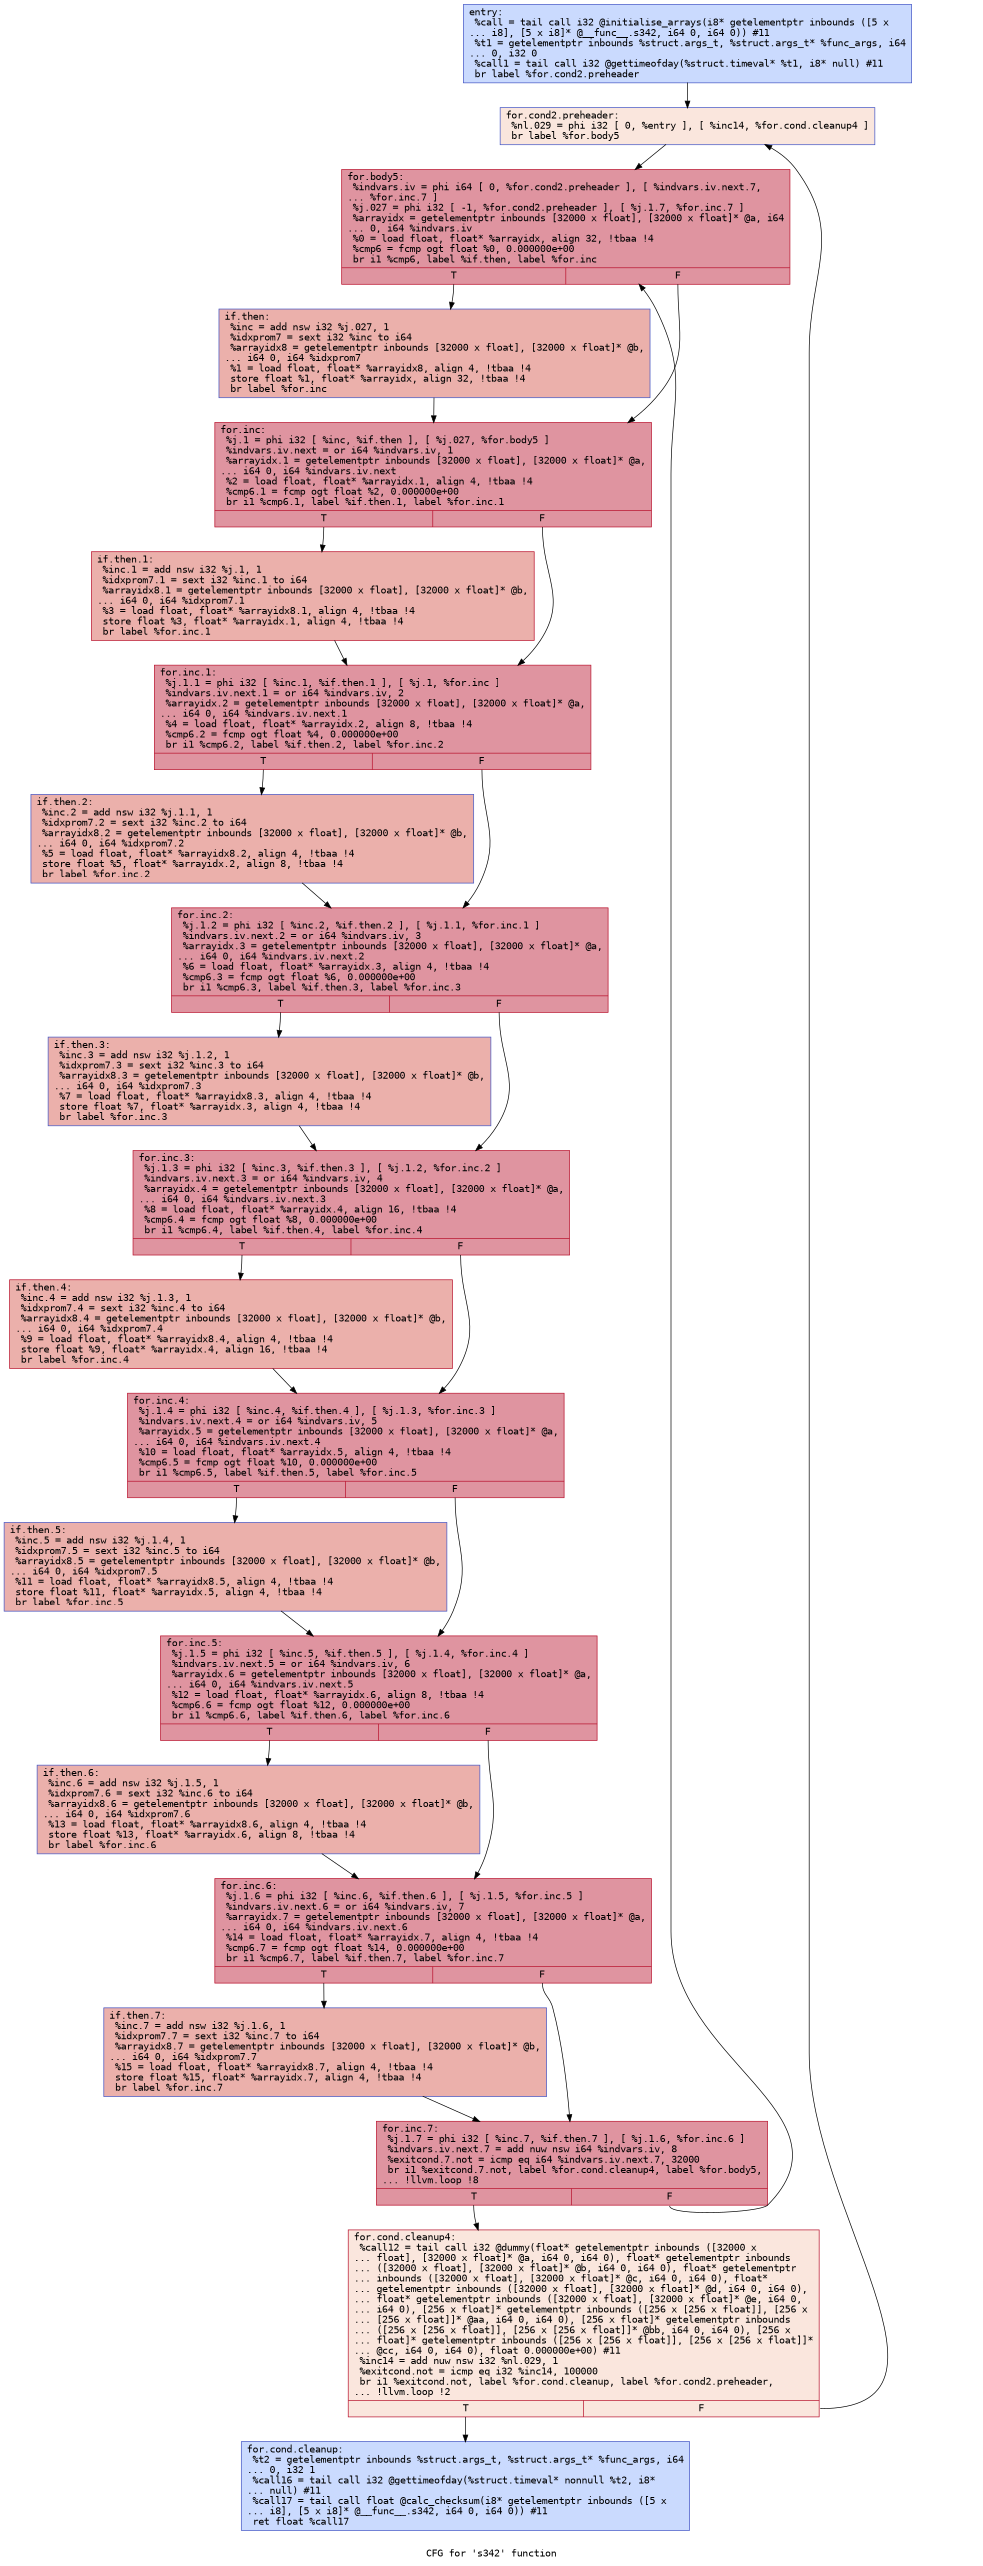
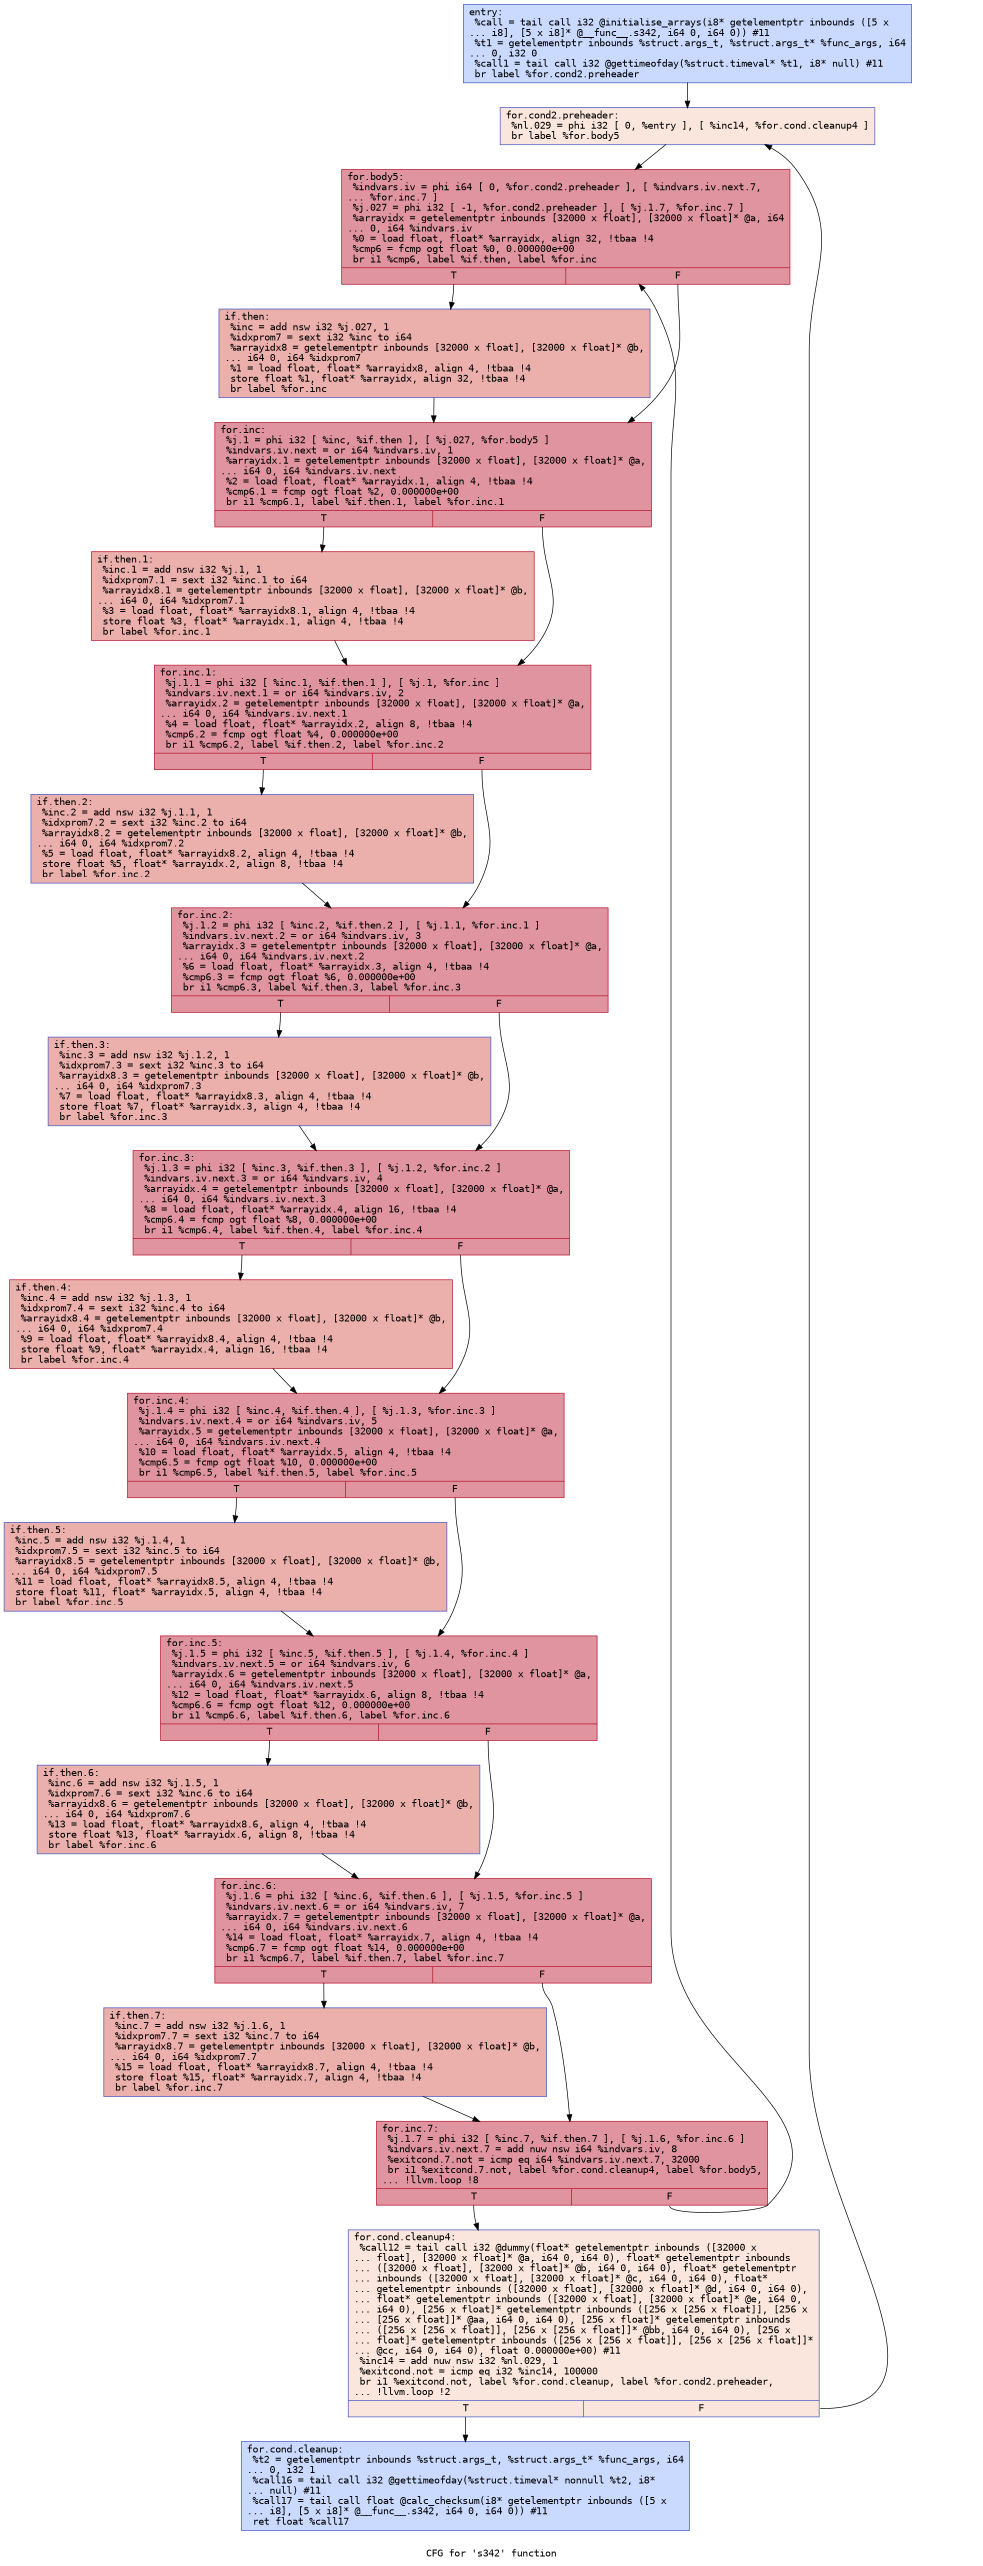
(584, 2323) -> (584, 2323)
